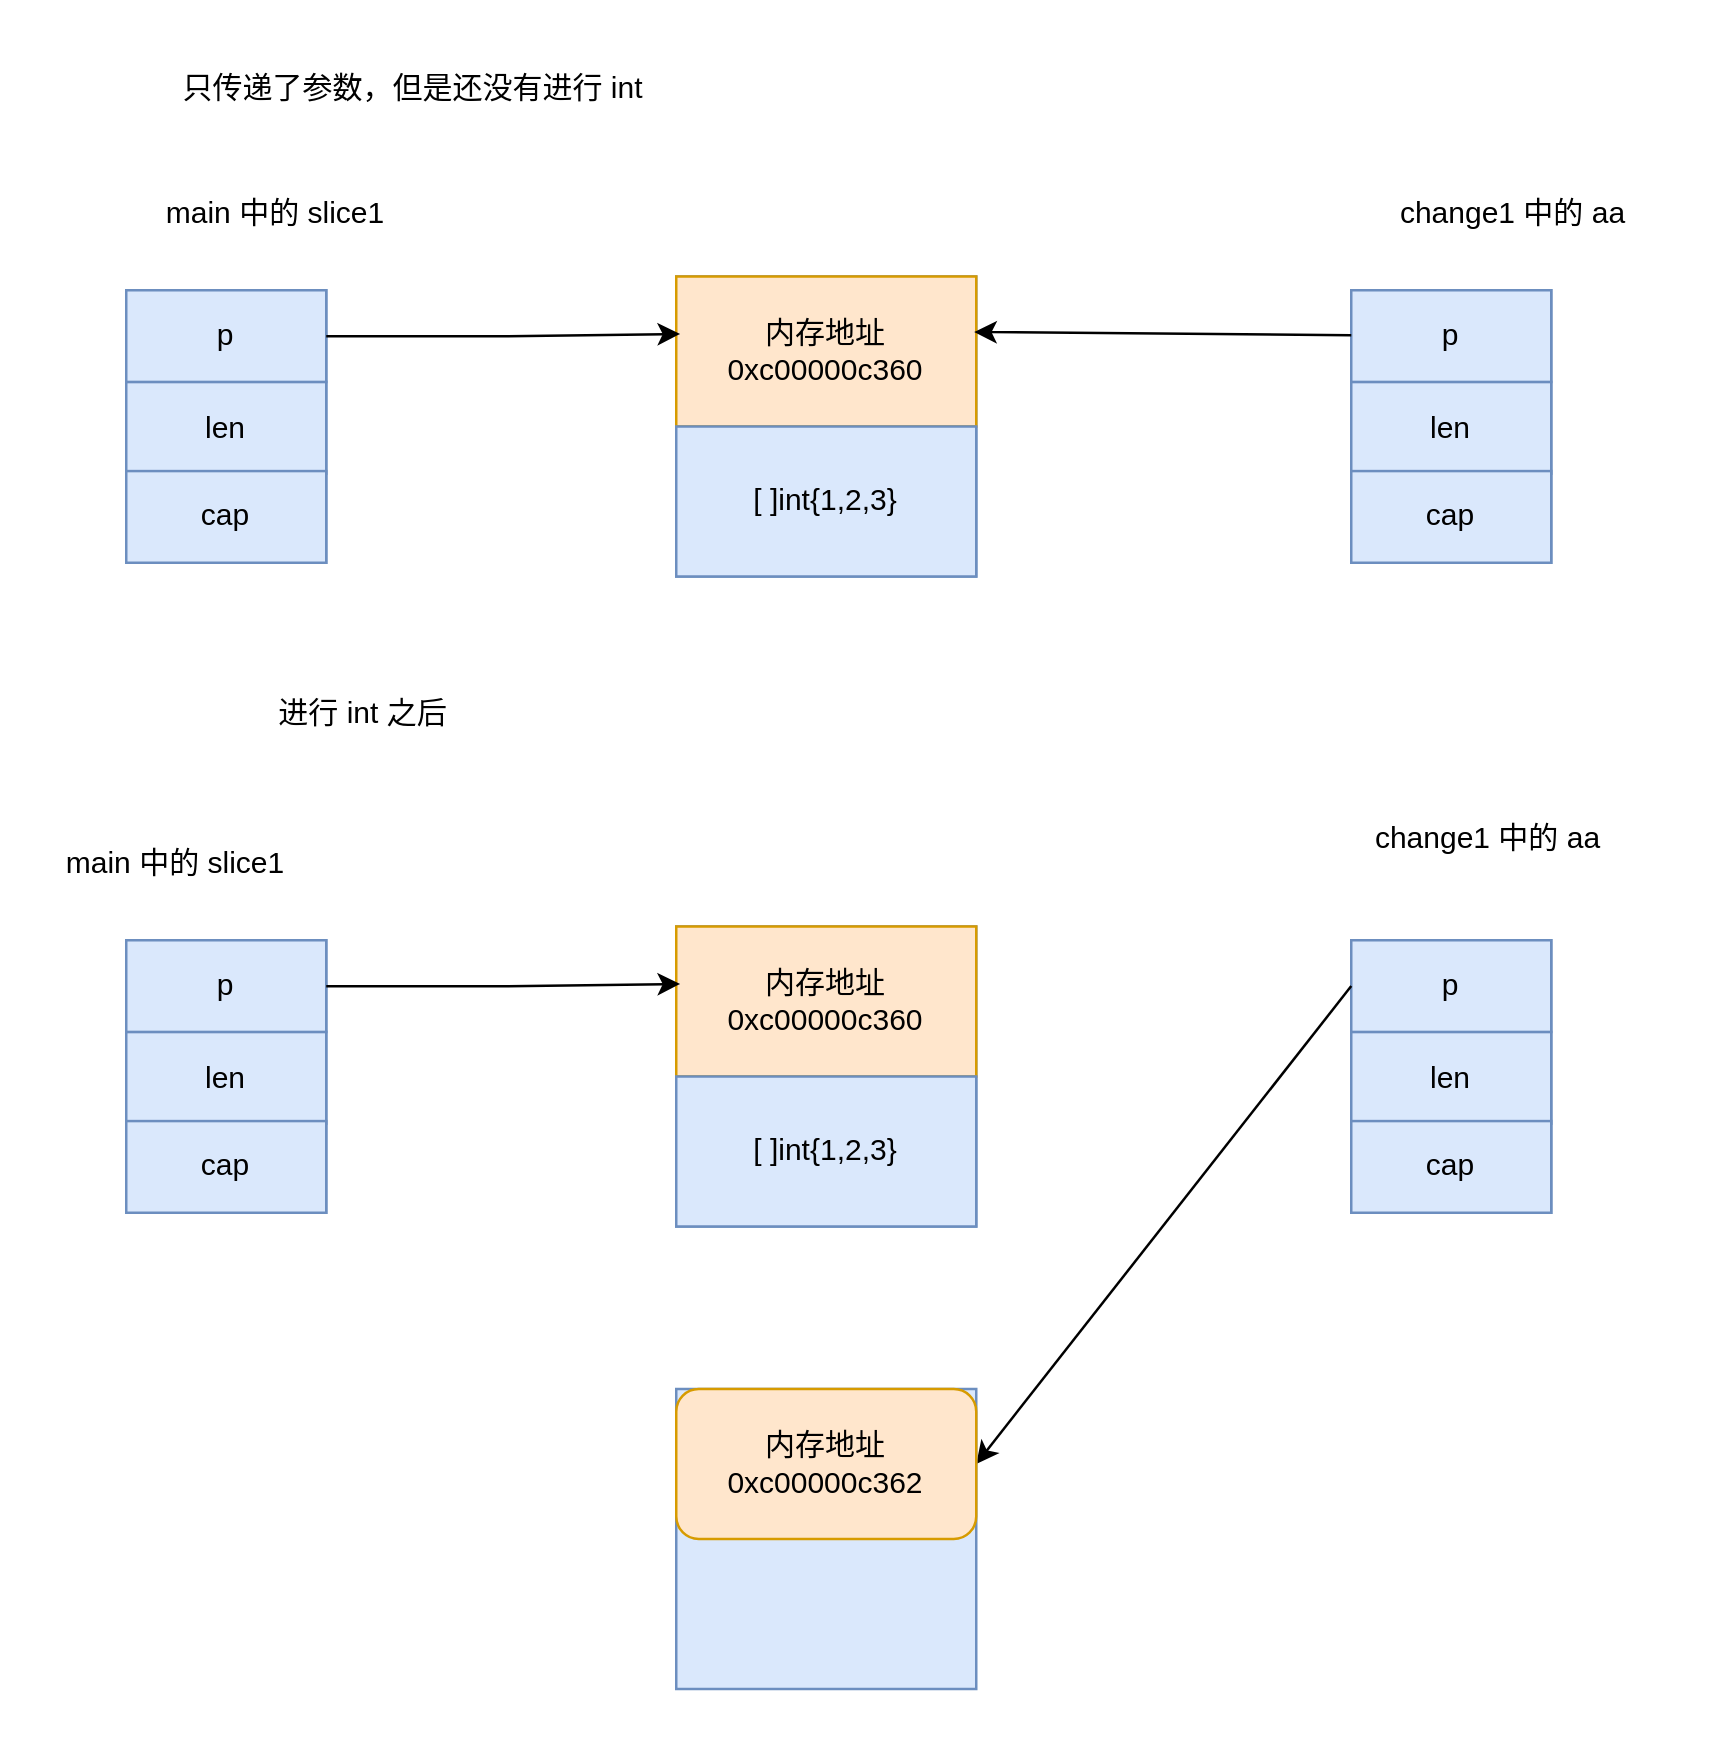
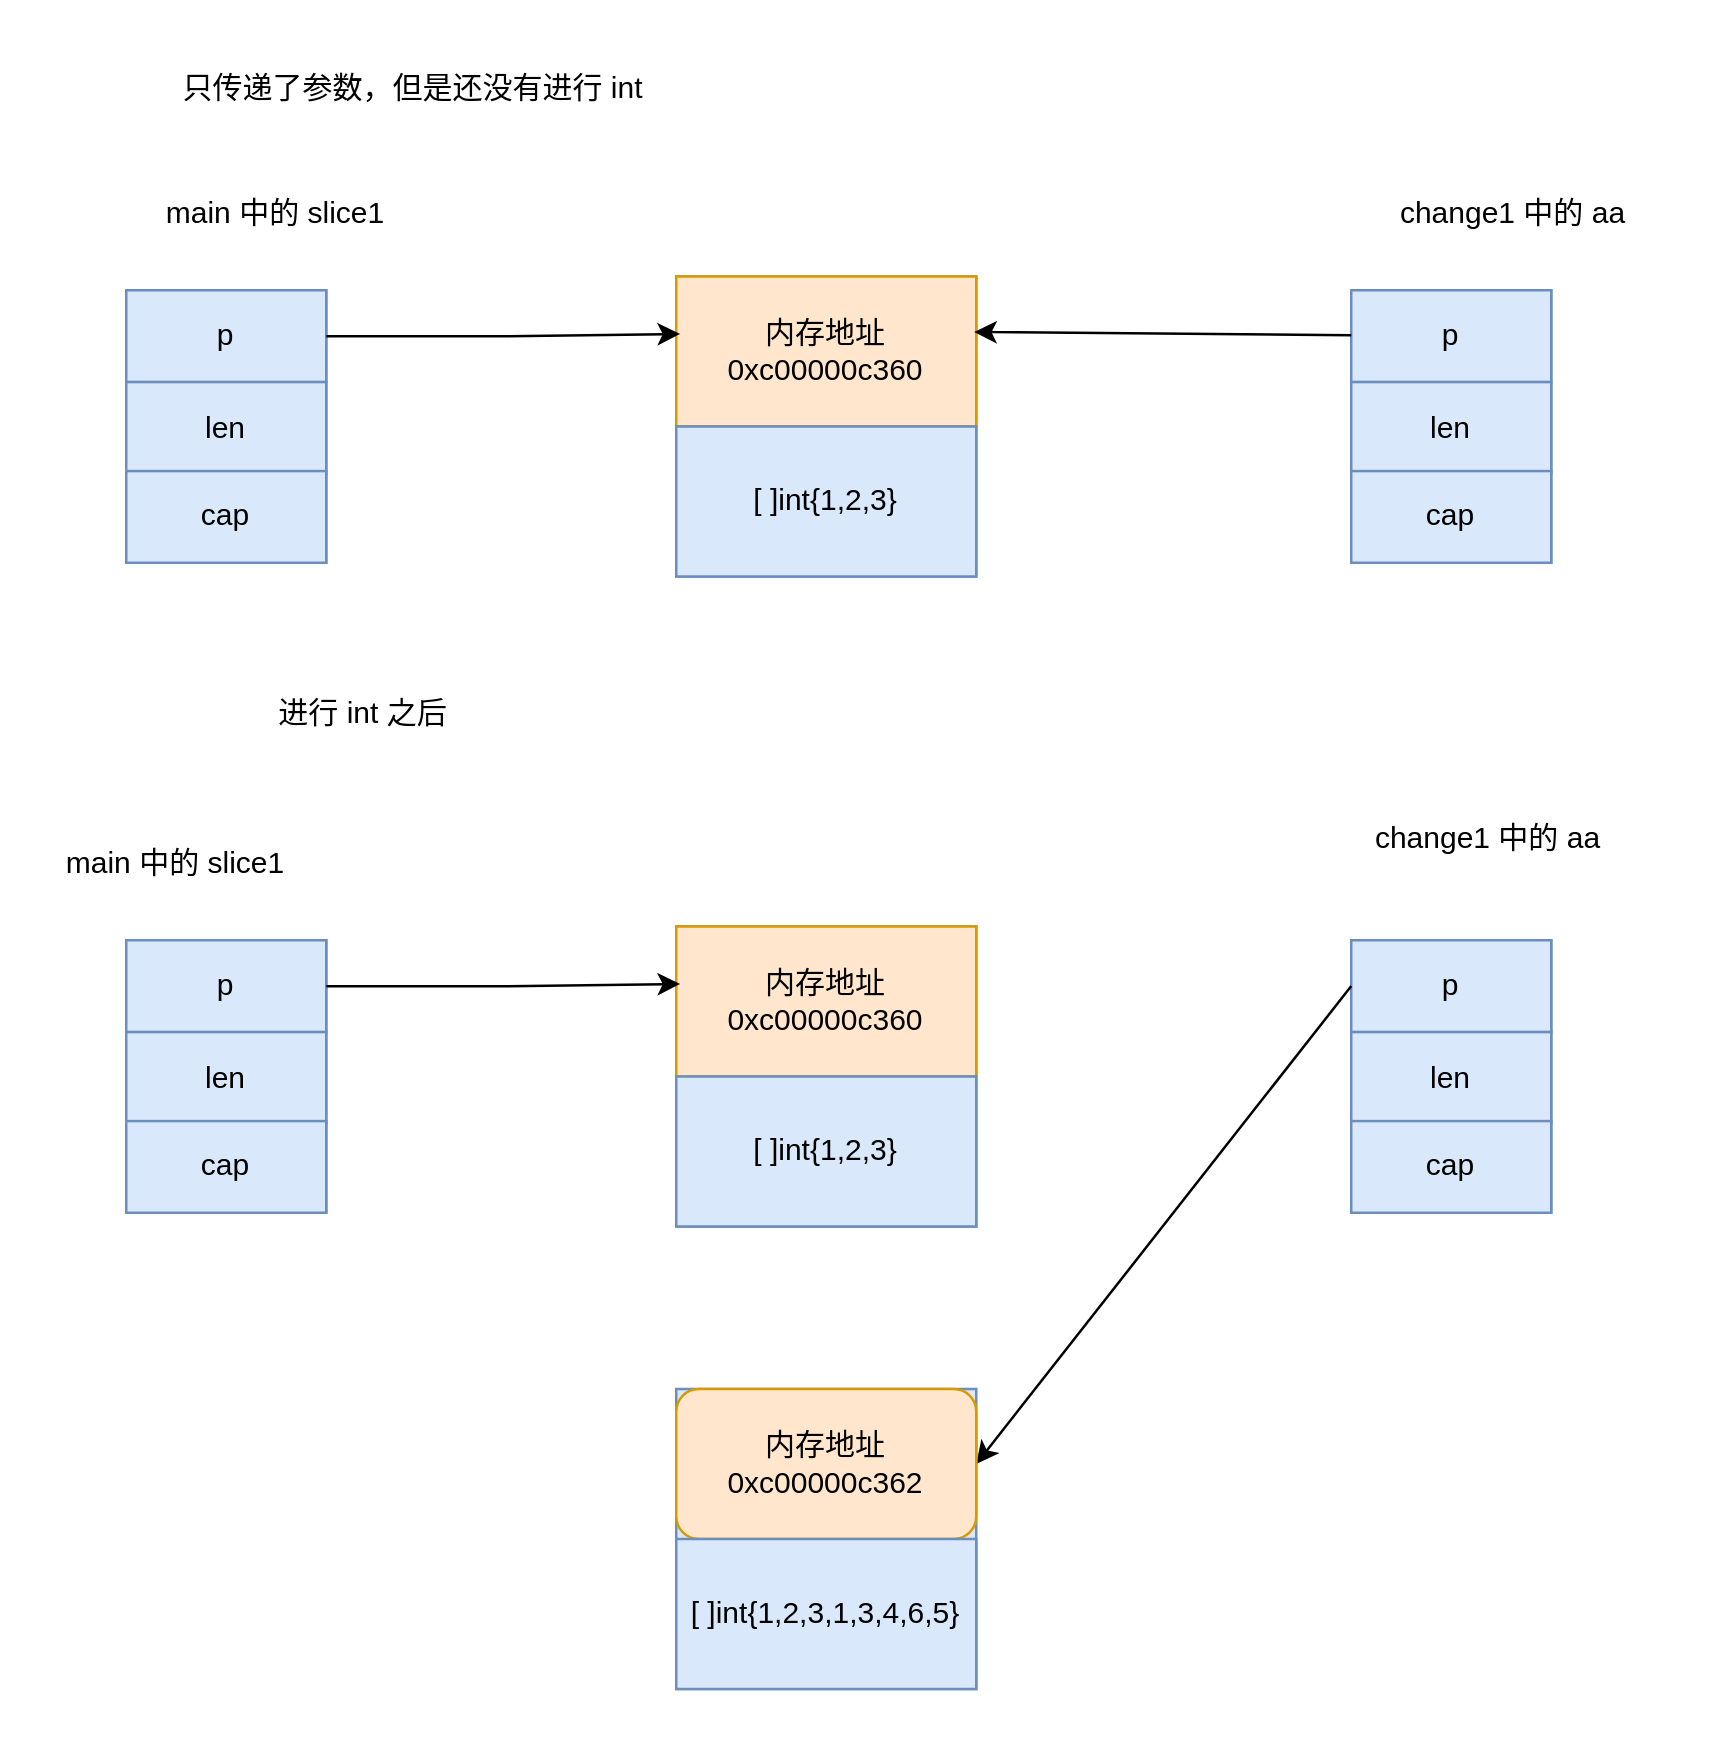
none -> (826, 1614)
